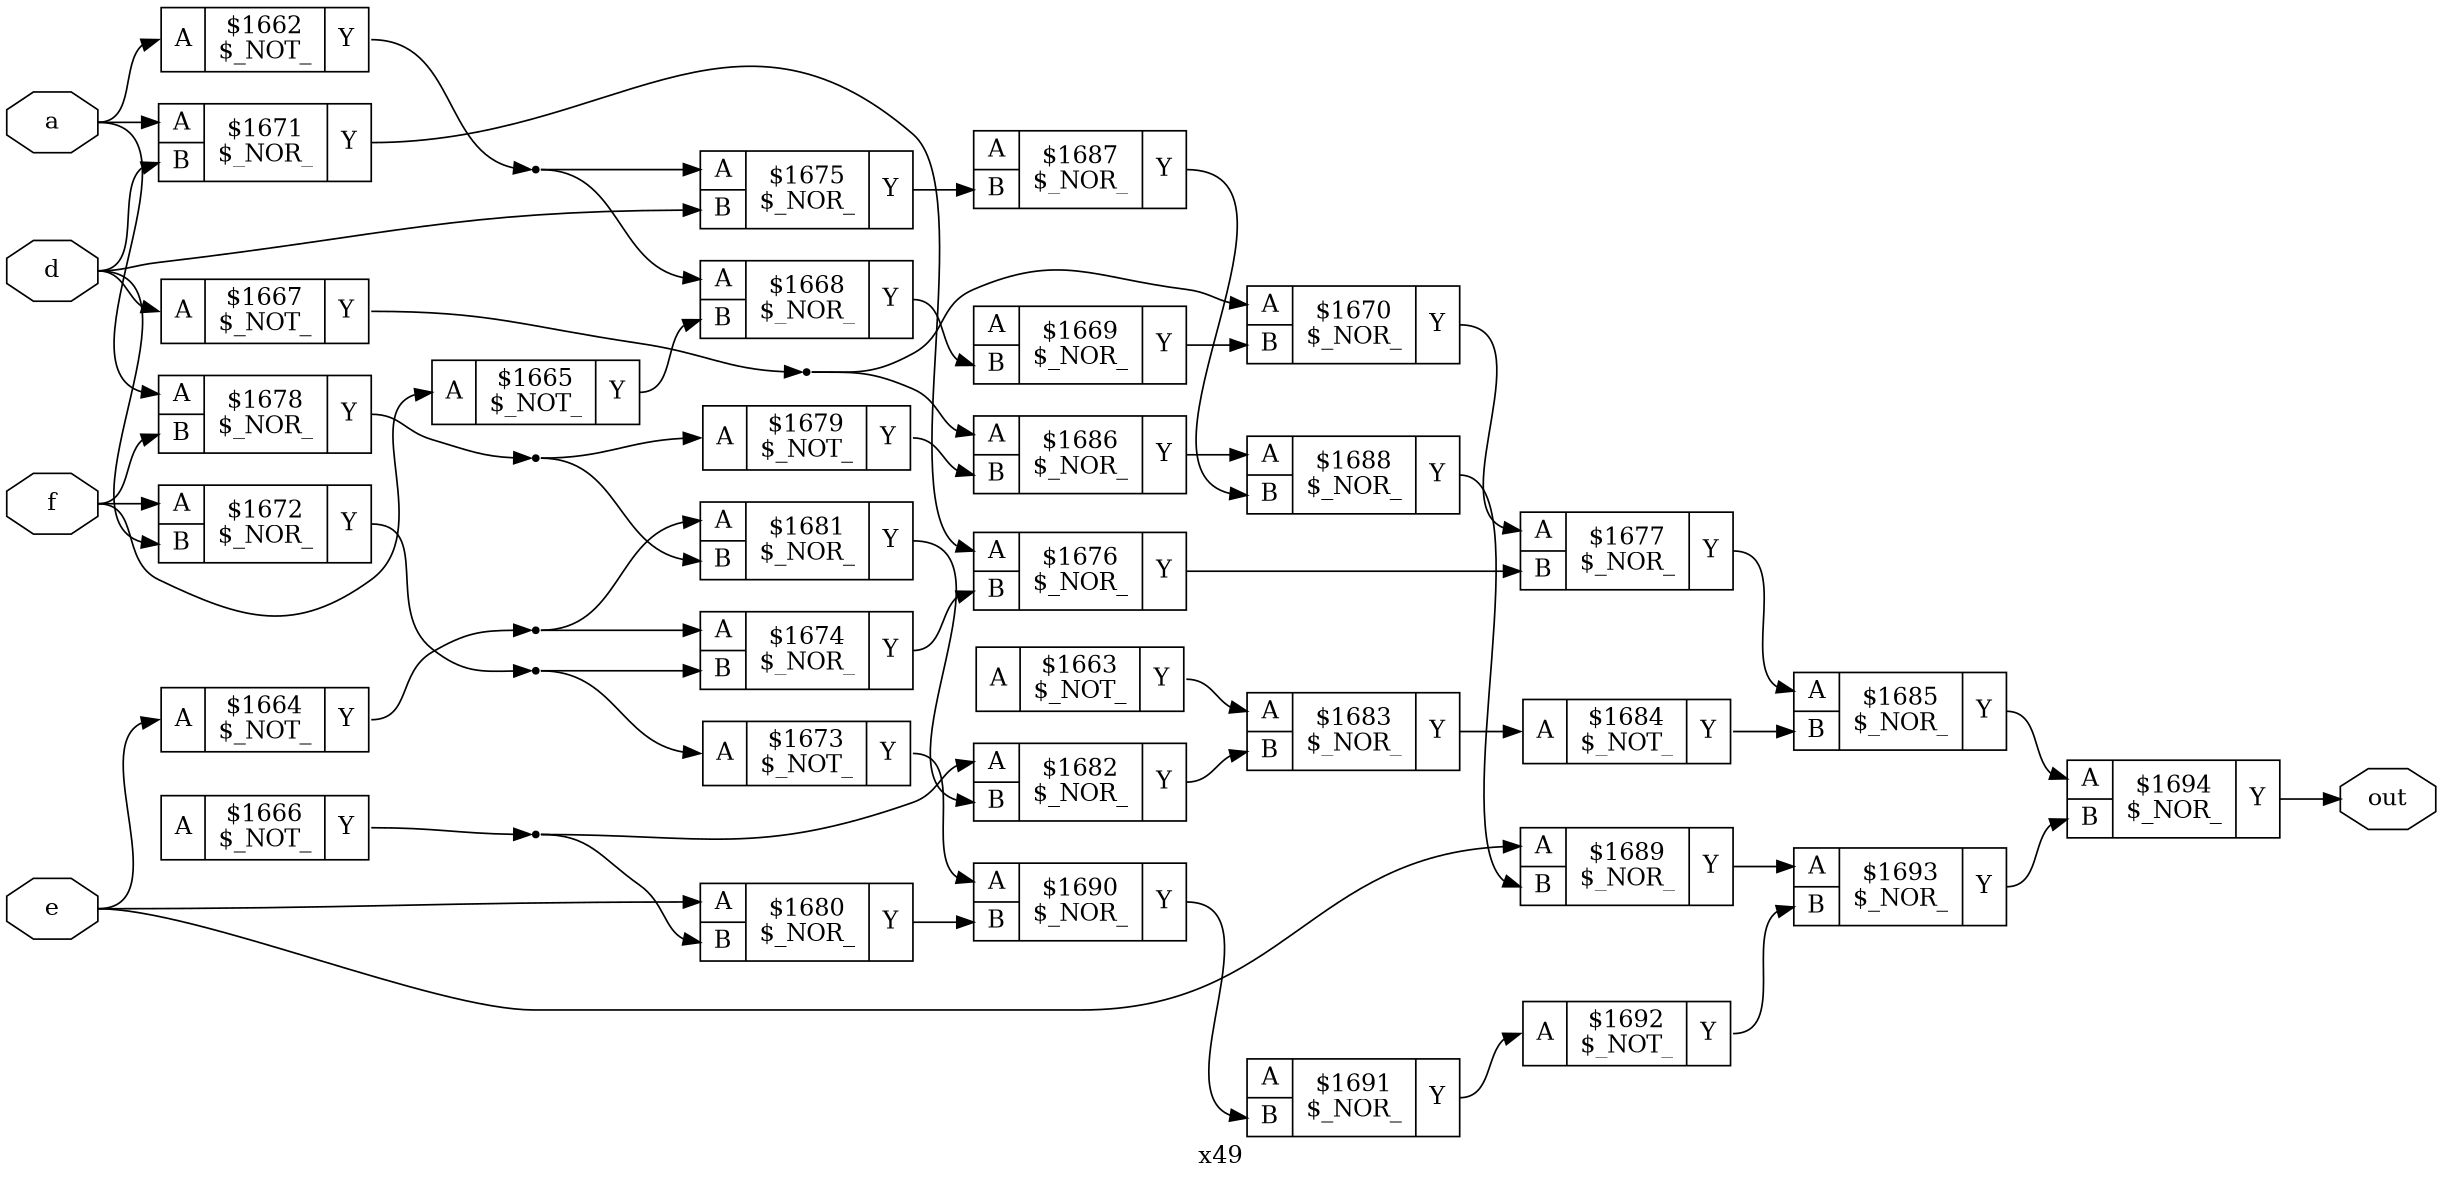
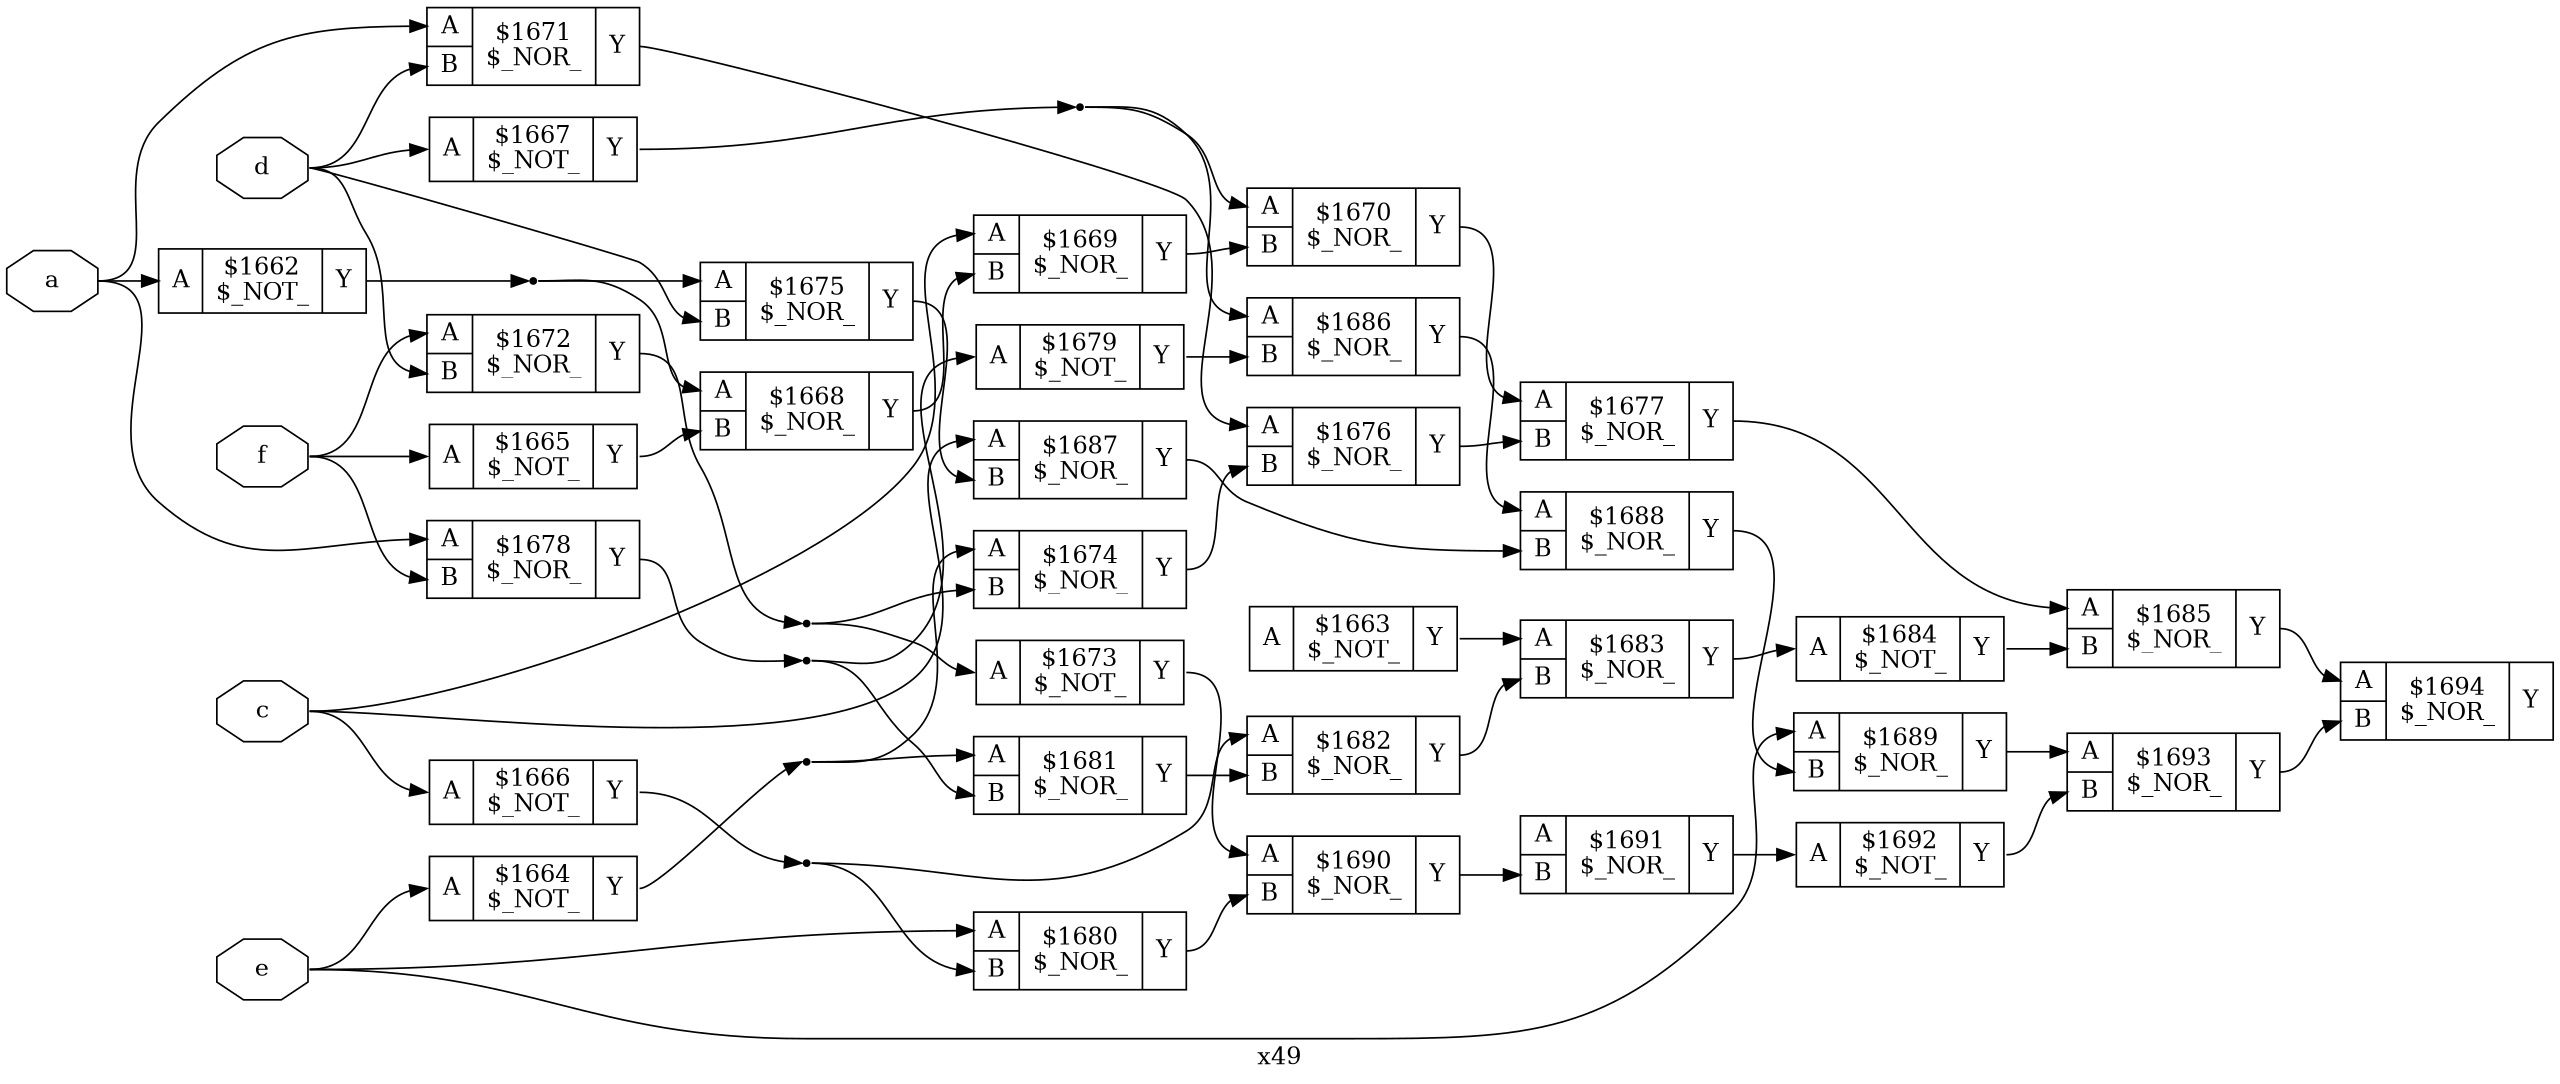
none -> (262, 711)
(2388, 799) -> none
